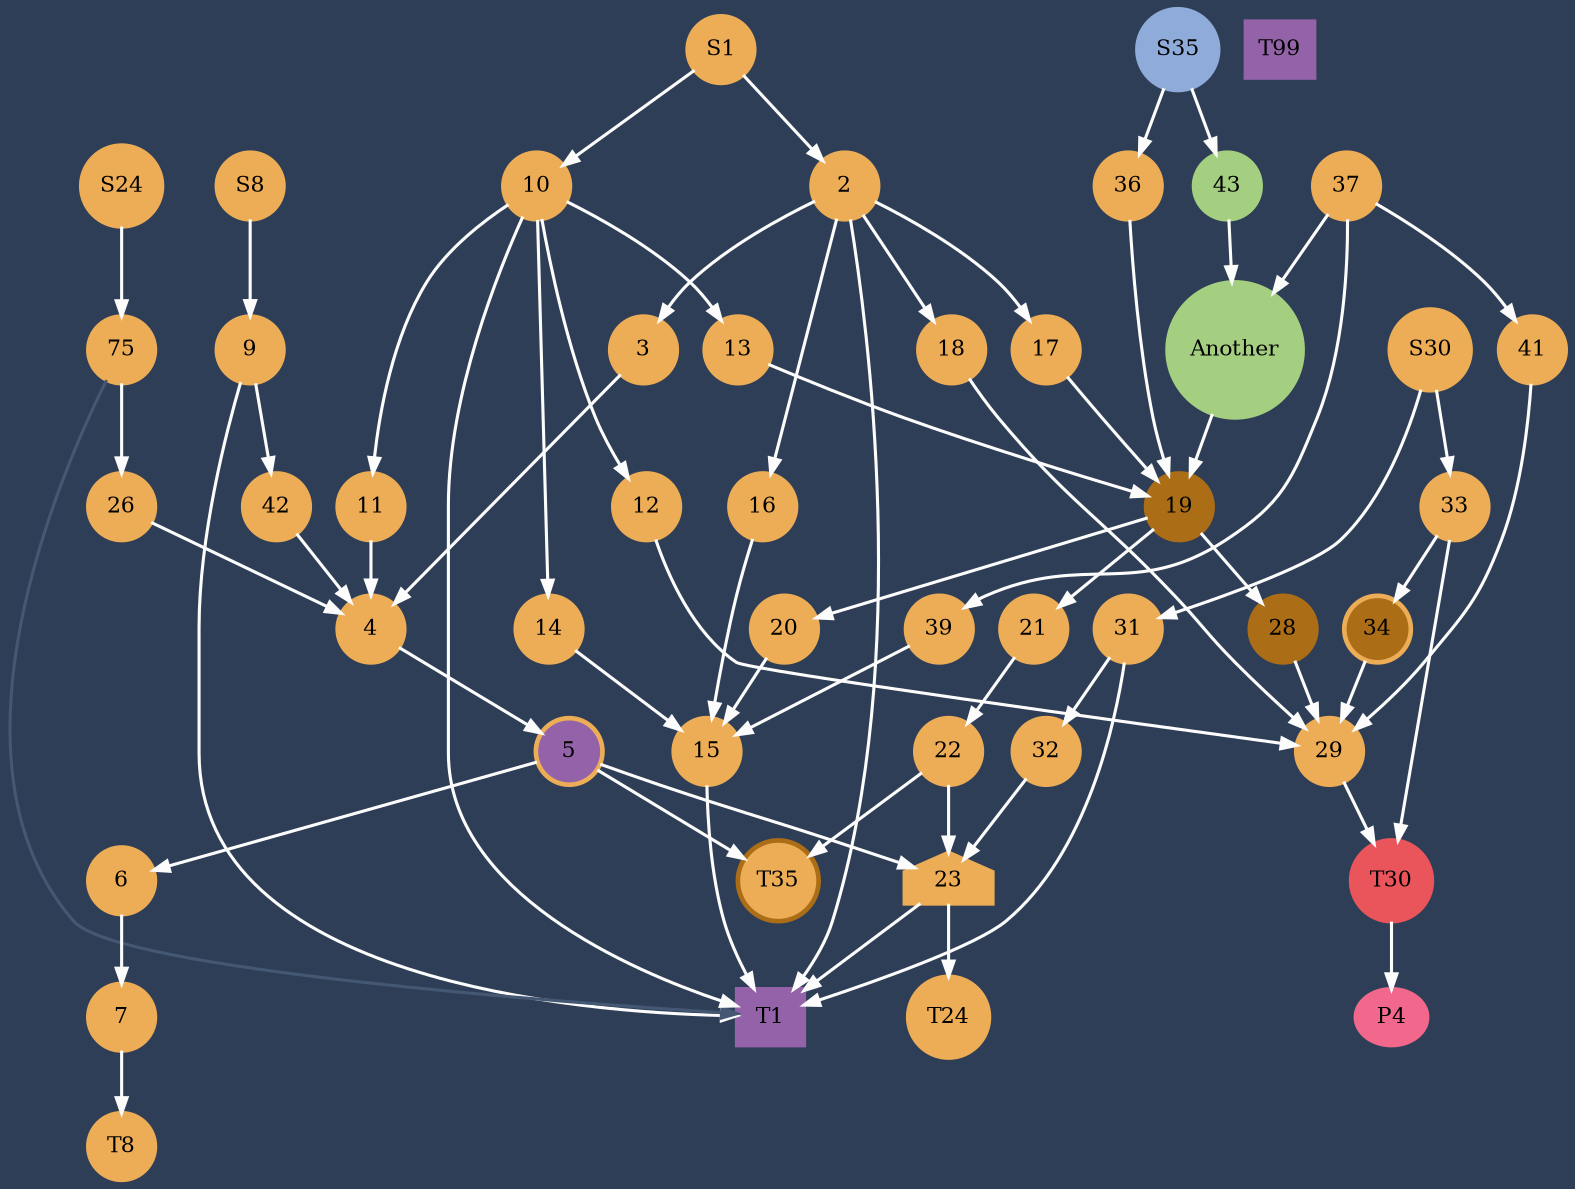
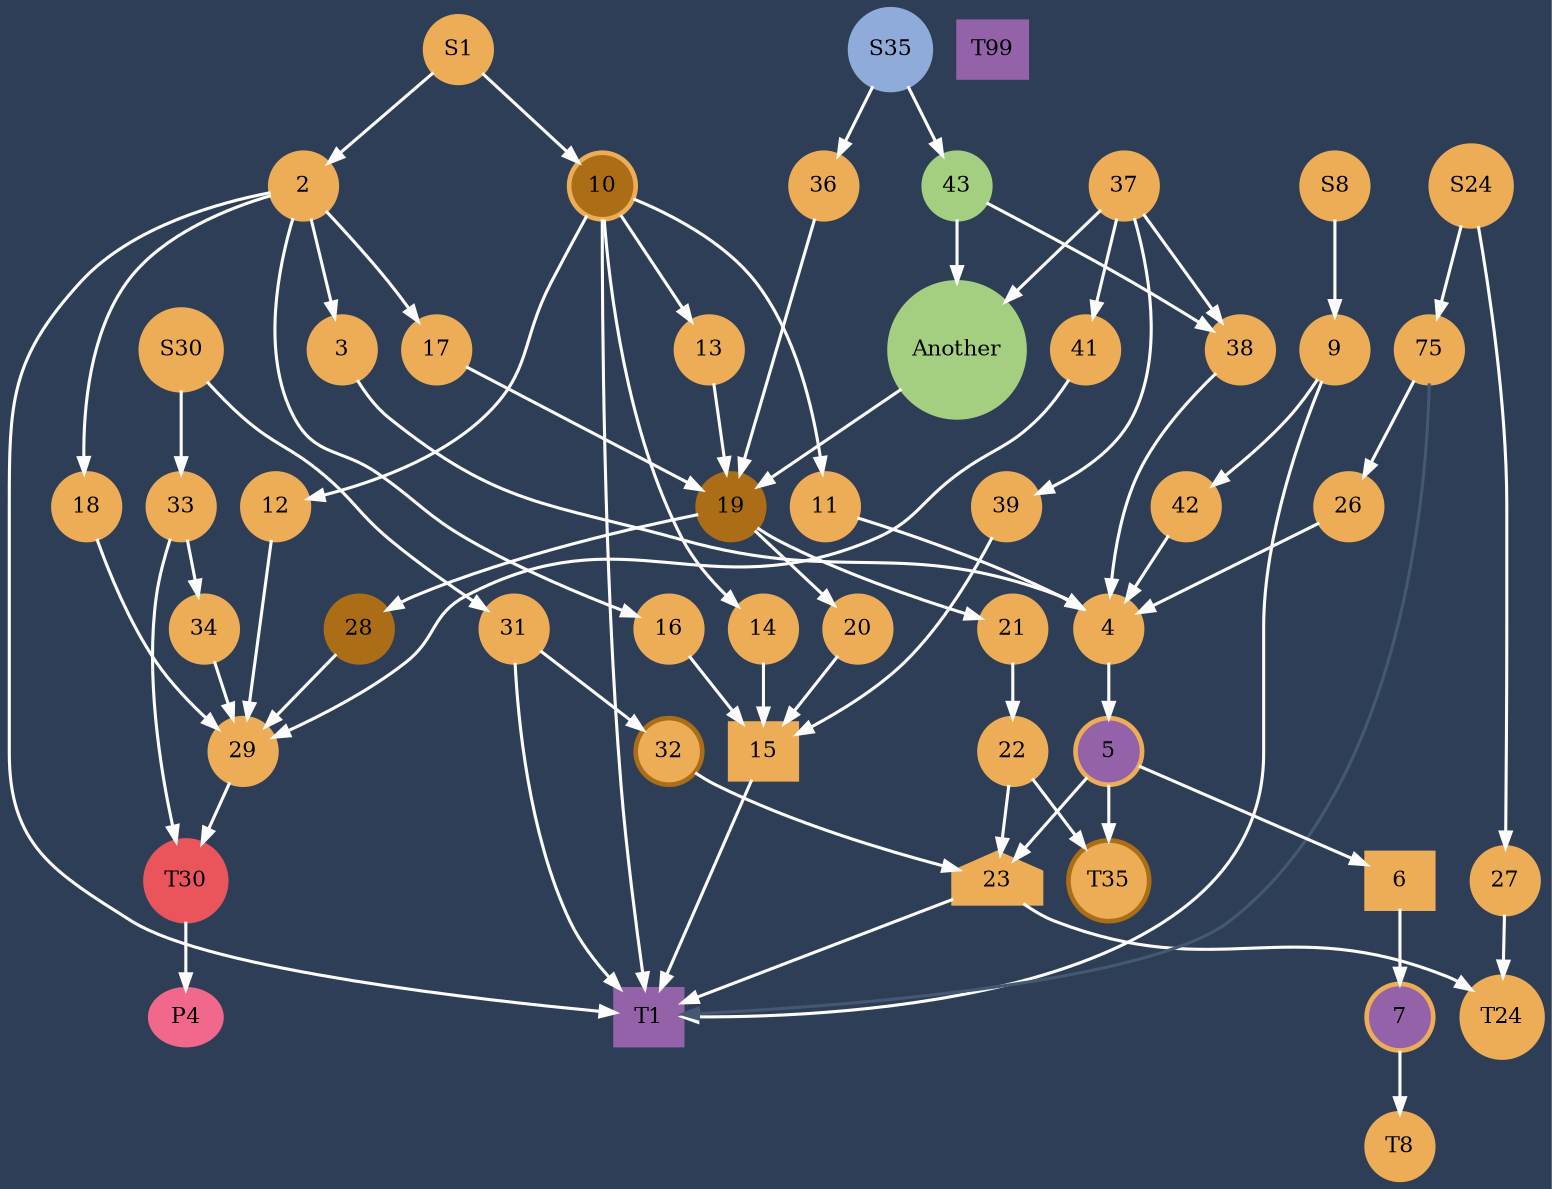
(537, 186) -> (602, 186)
none -> (1240, 350)
(1378, 629) -> (204, 629)
(707, 751) -> (763, 751)
(1046, 751) -> (669, 751)
(122, 881) -> (1400, 881)
none -> (1505, 881)
(122, 1017) -> (1400, 1017)
